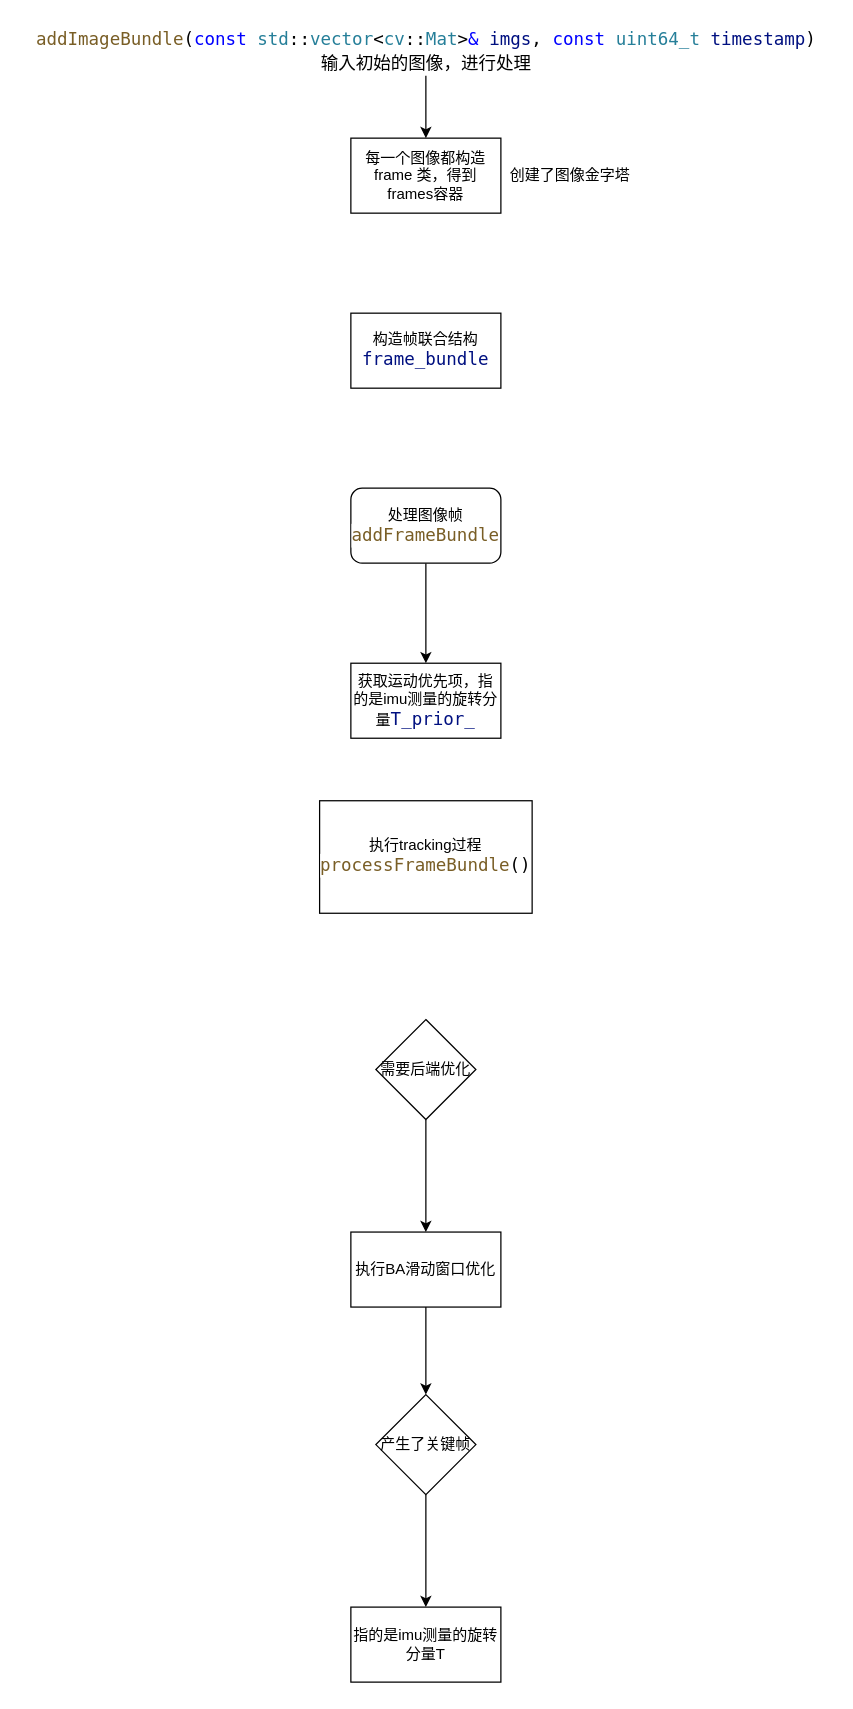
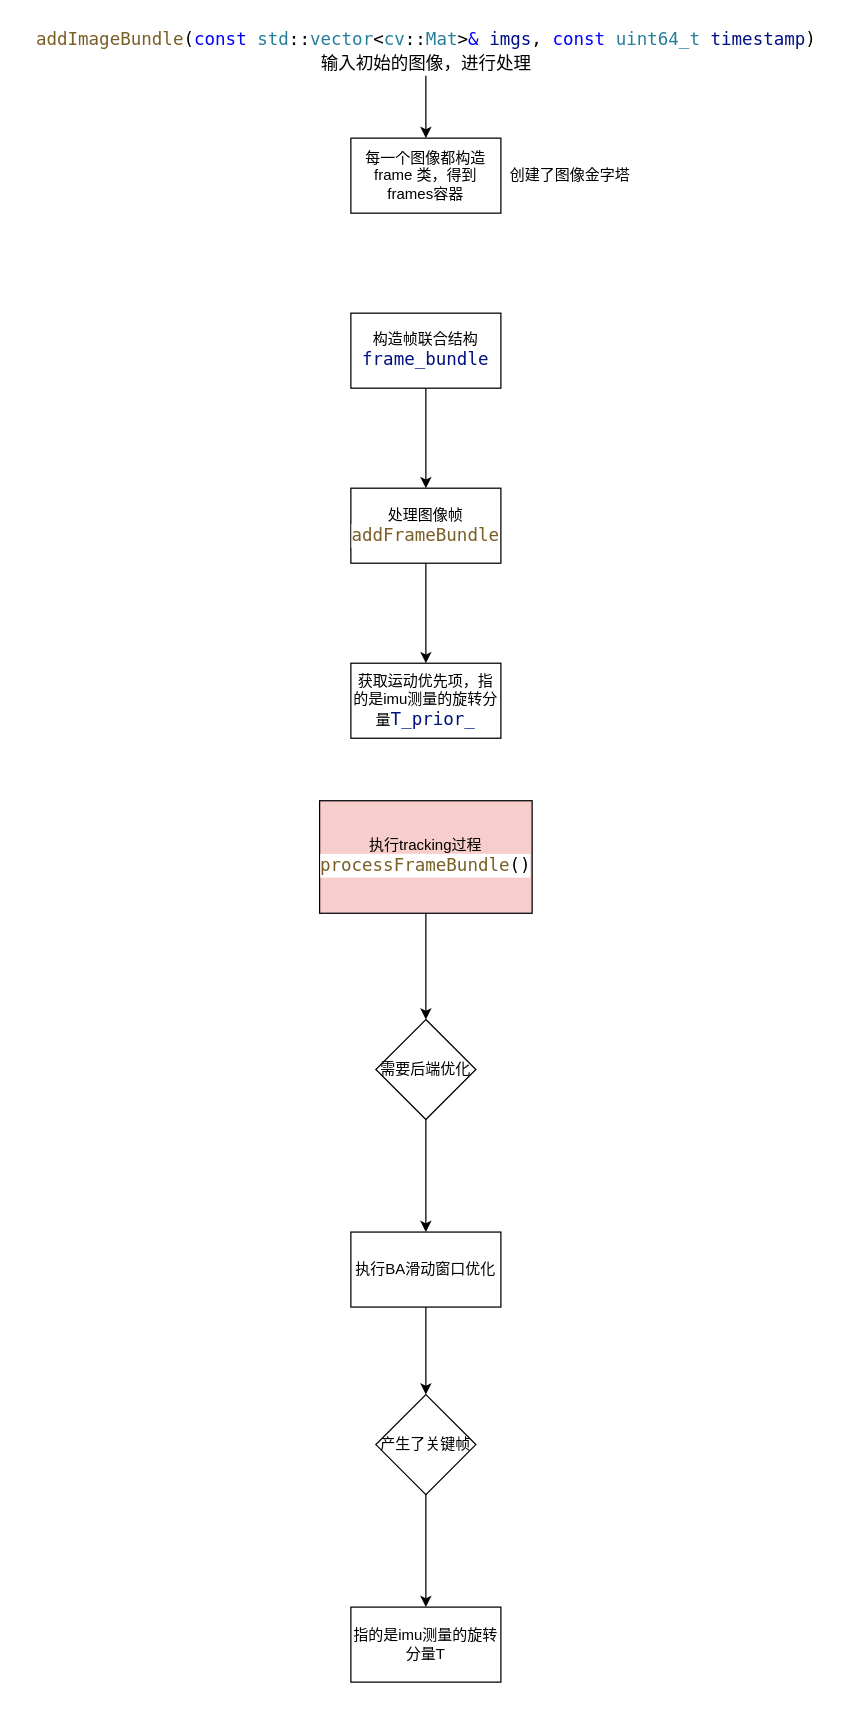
none -> (426, 434)
(426, 526) -> (426, 526)
(426, 857) -> (426, 857)
none -> (426, 962)
